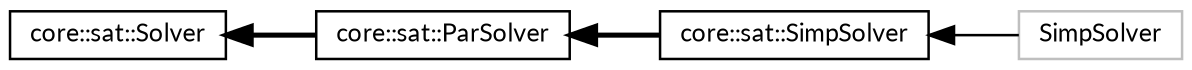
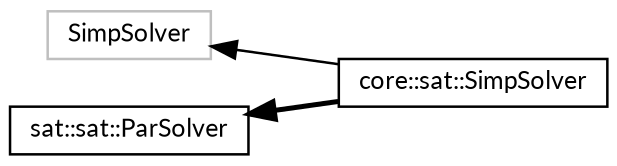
(118, 35) -> none
(443, 35) -> (129, 131)
(987, 35) -> (287, 57)
